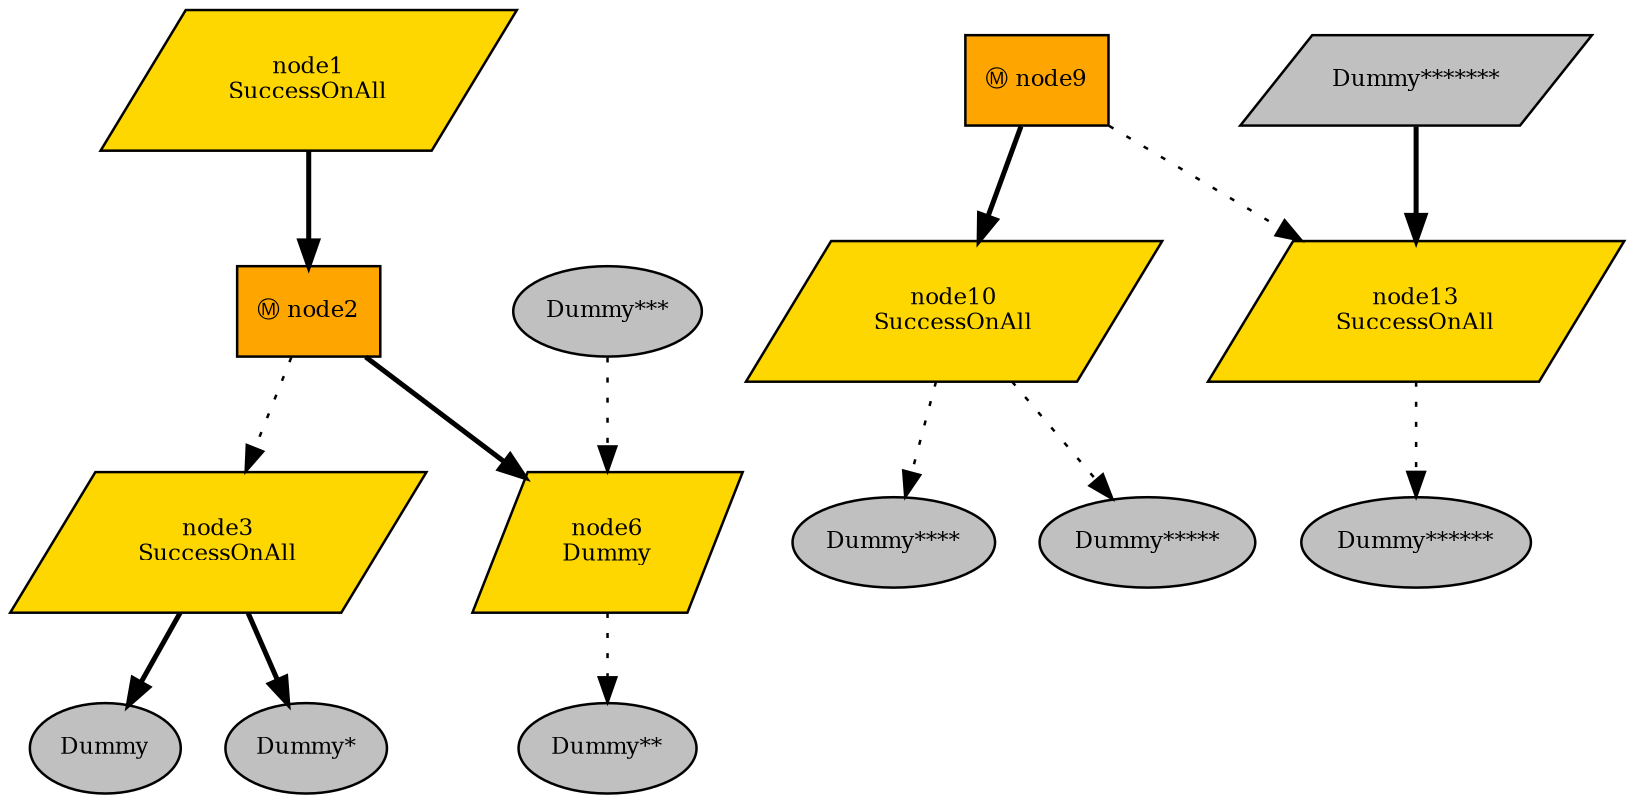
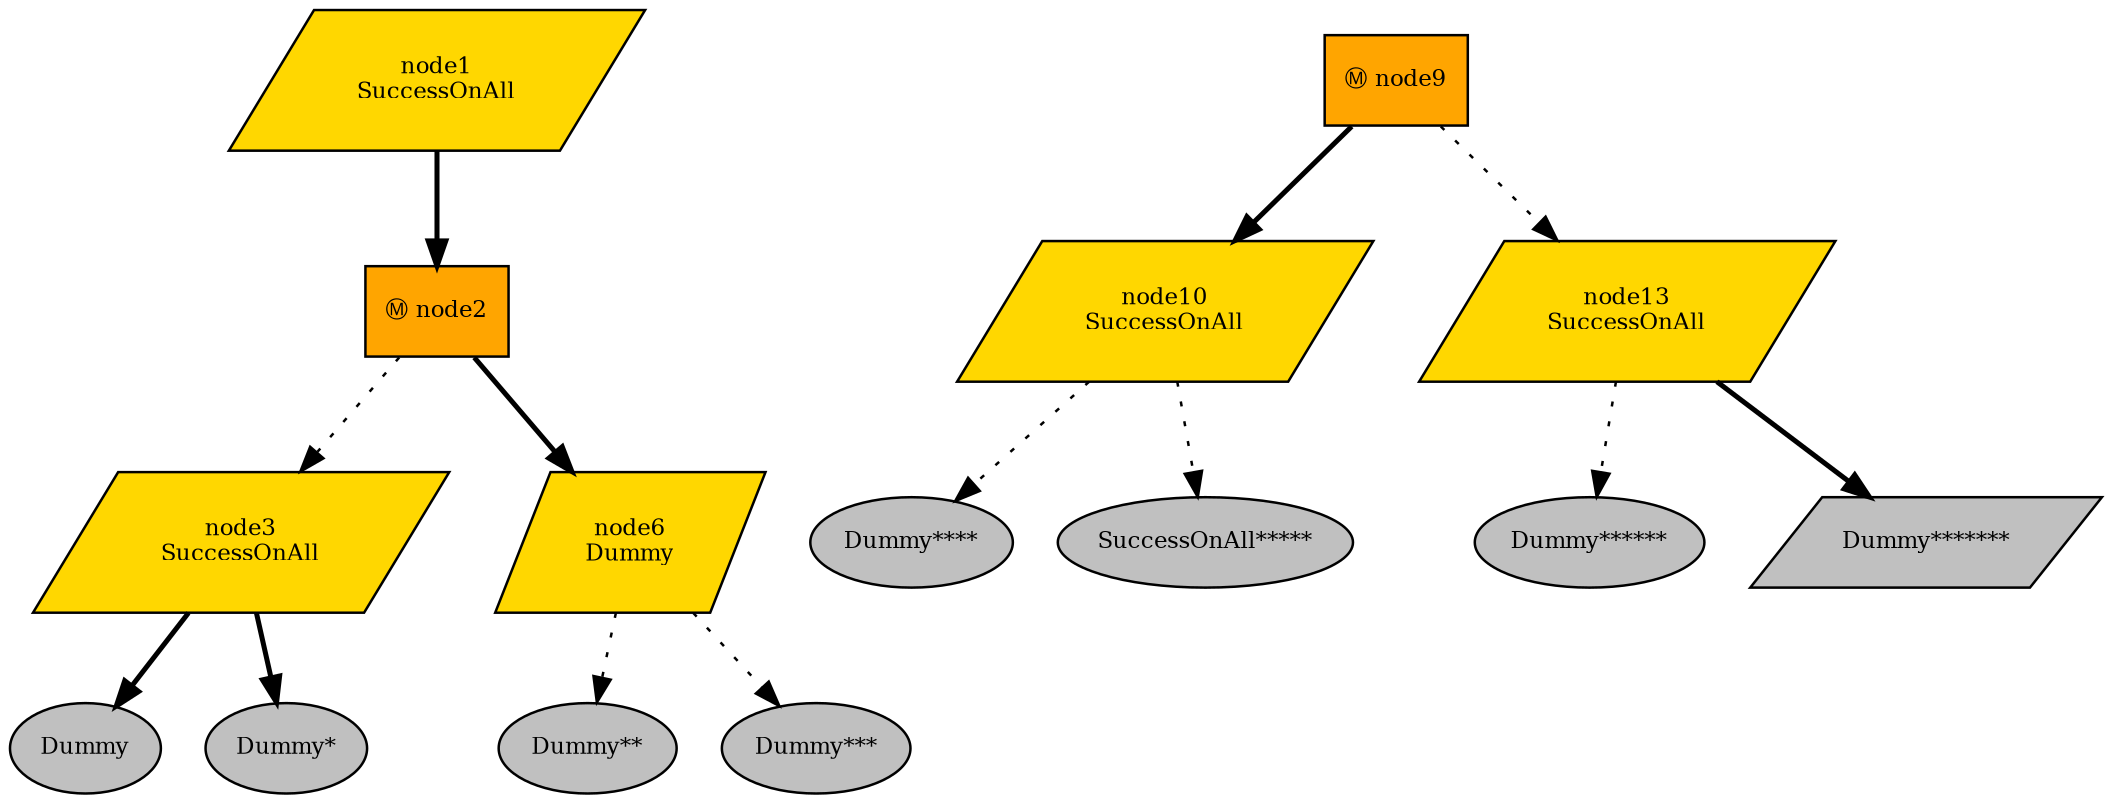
(1416, 171) -> (1783, 432)
(608, 402) -> (728, 650)
(1147, 542) -> (1205, 542)
